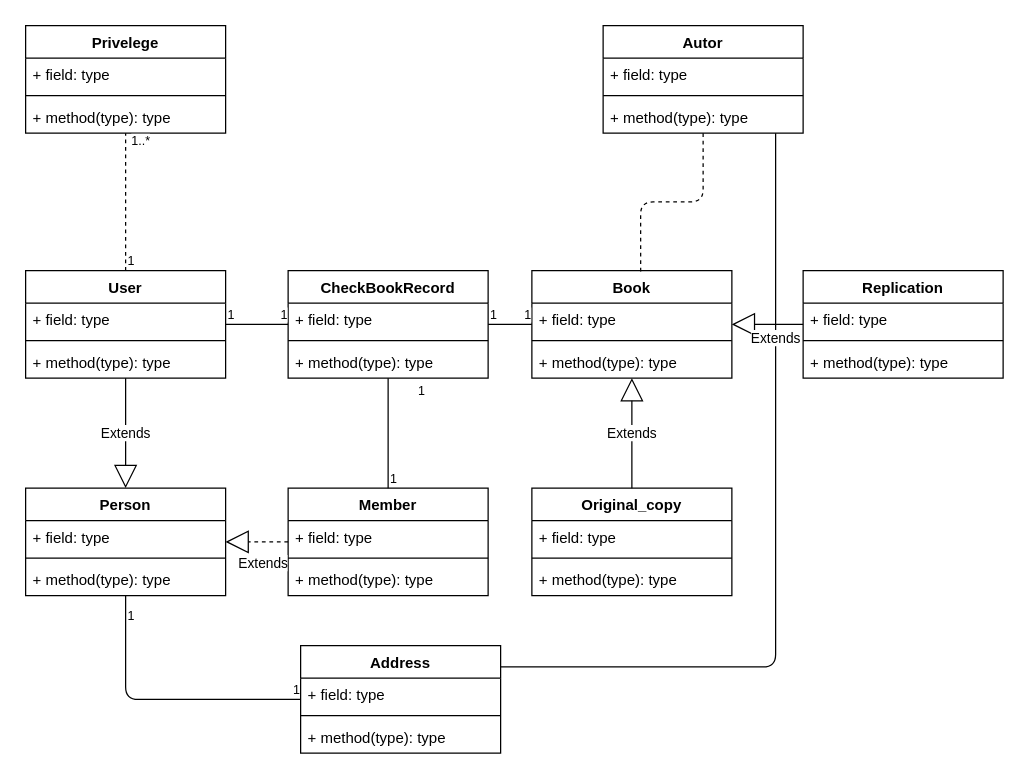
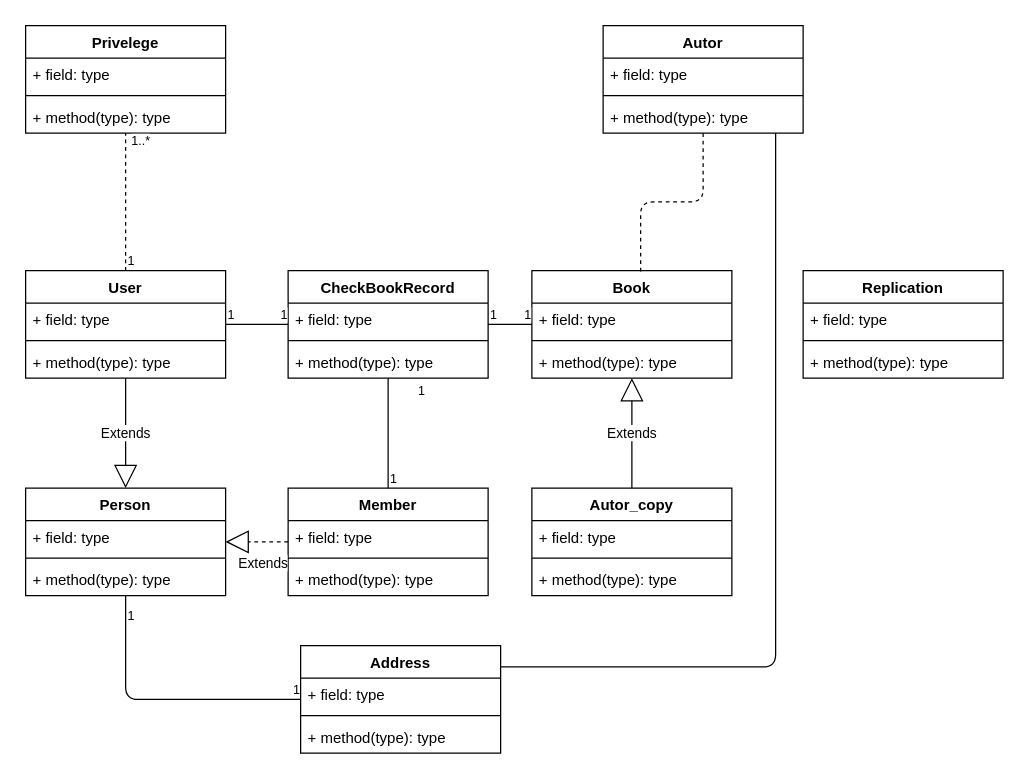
(778, 324) -> none
(631, 505) -> (631, 505)
